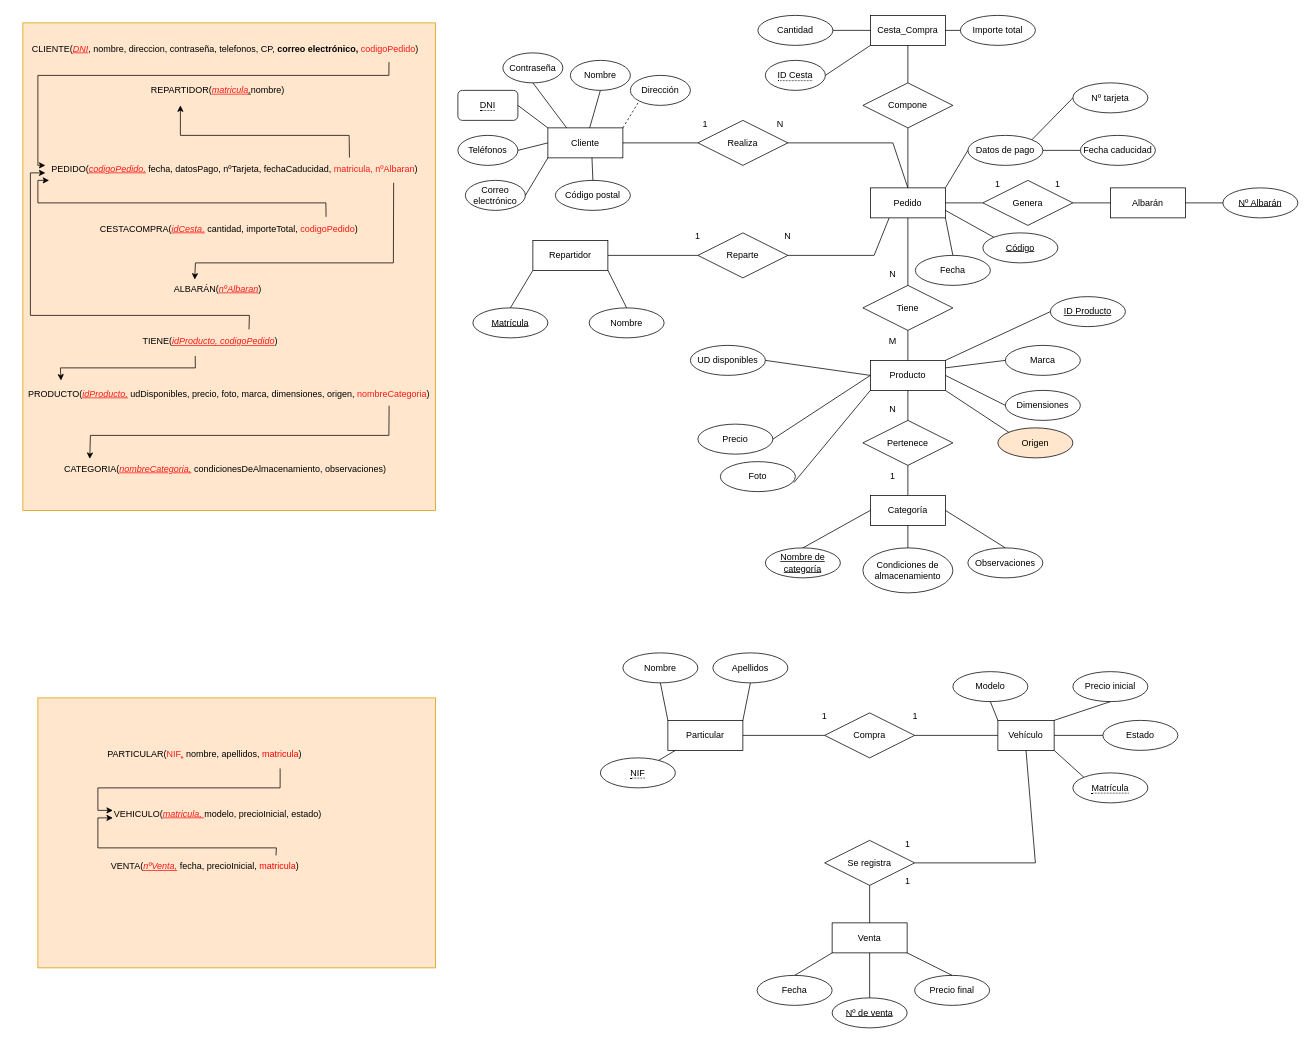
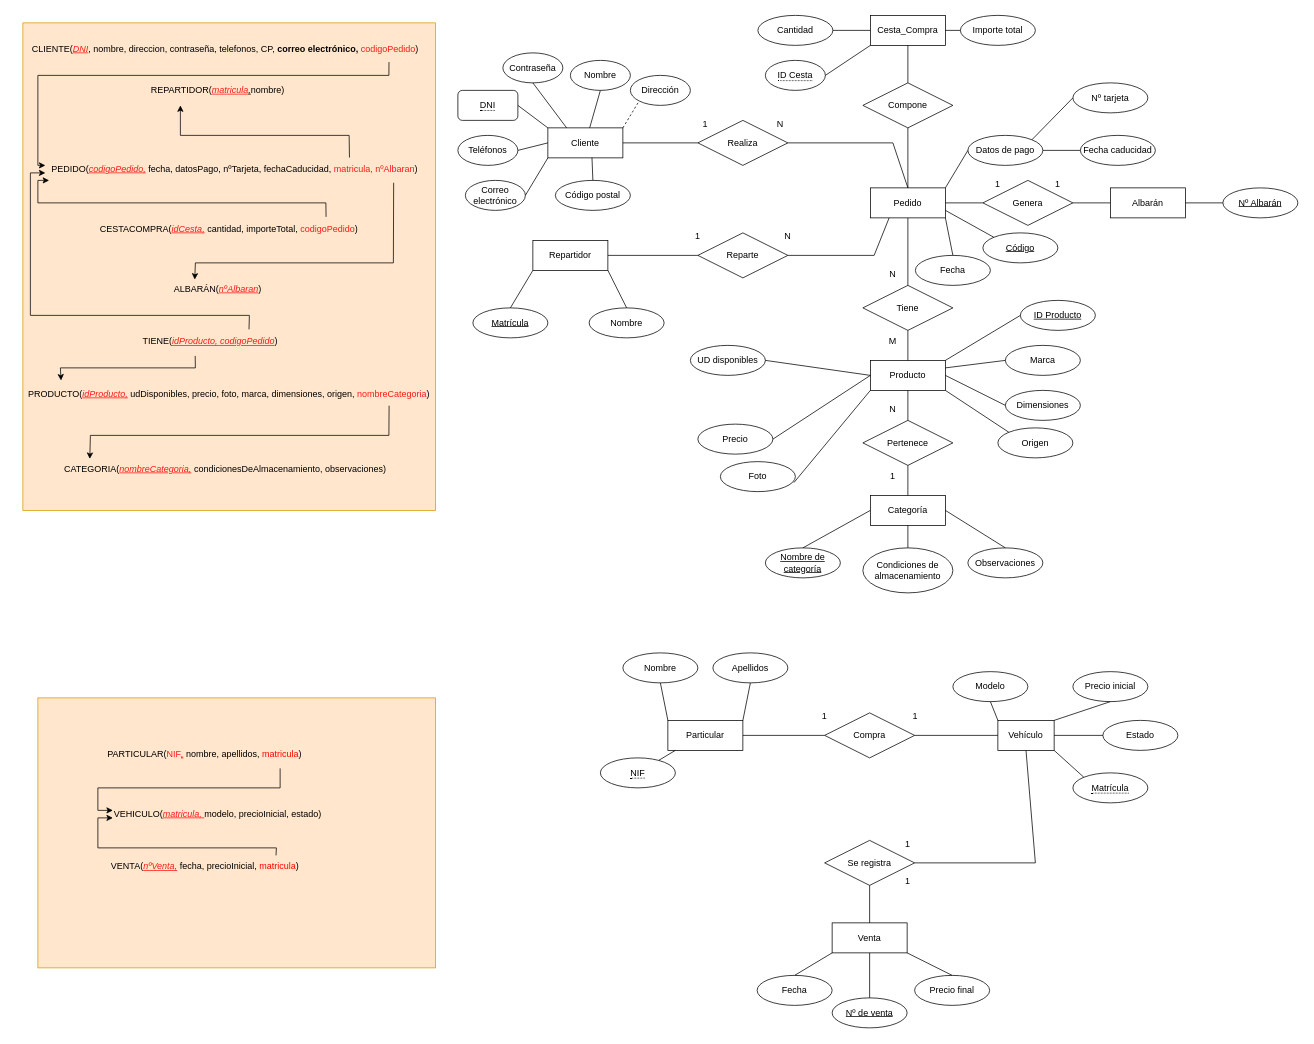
(1088, 312) -> (1058, 315)
(1035, 443) -> (1035, 443)
